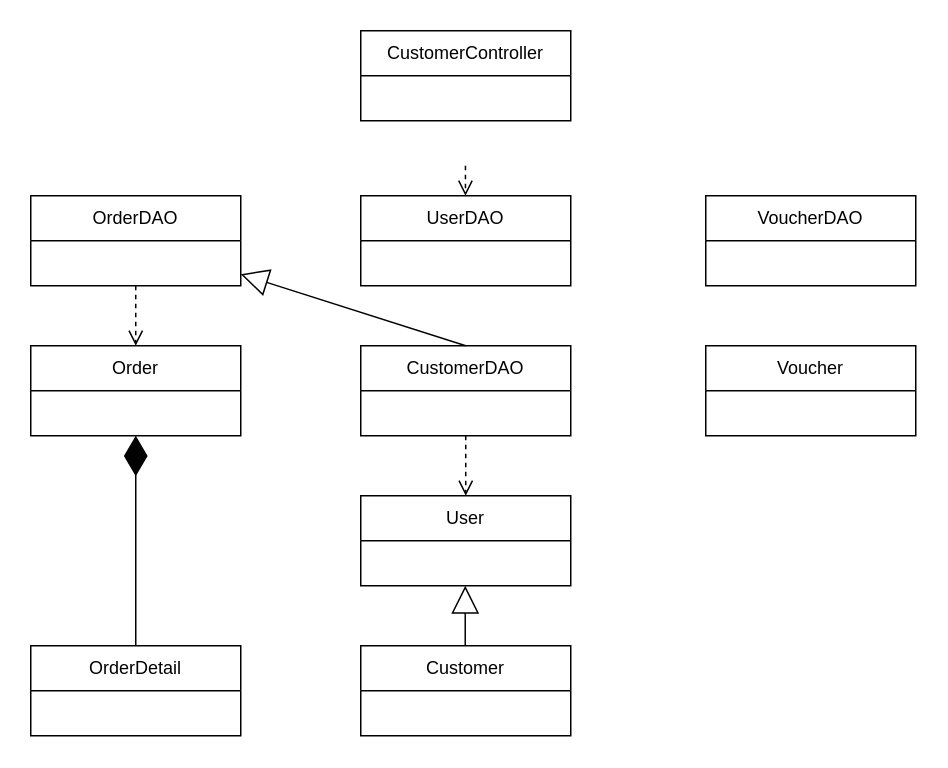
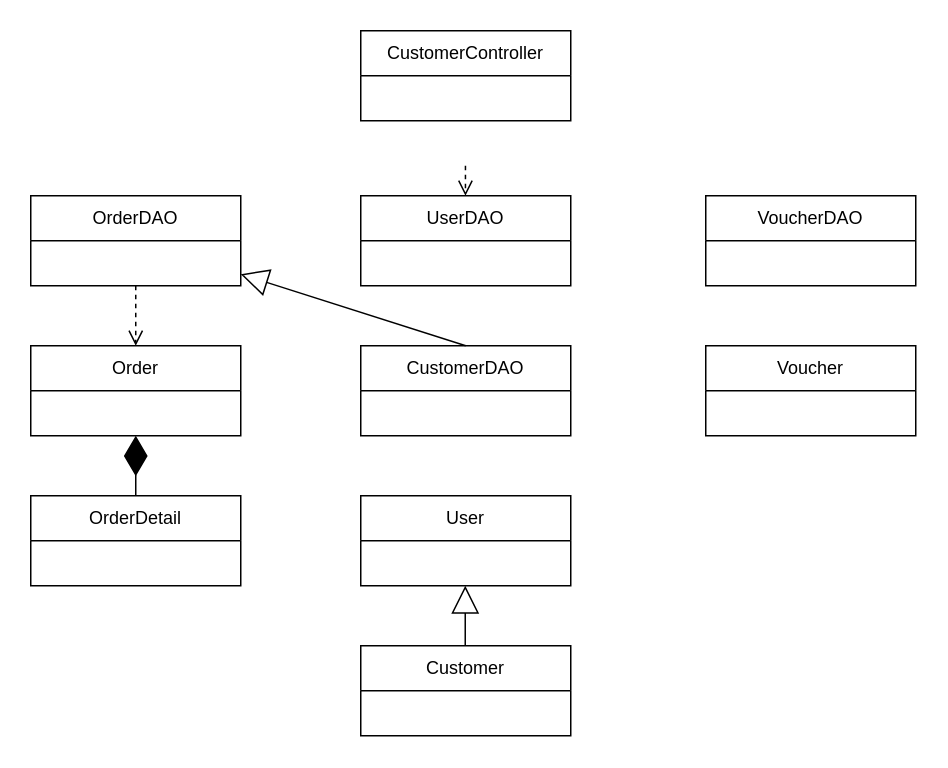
(466, 465) -> none
(136, 691) -> (136, 541)
